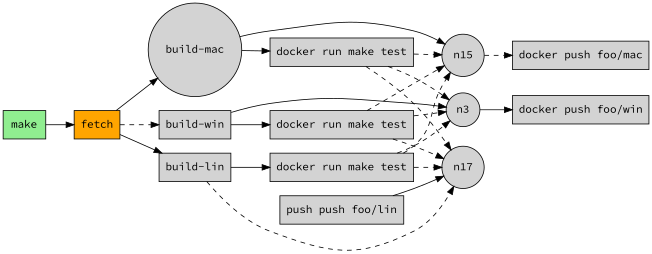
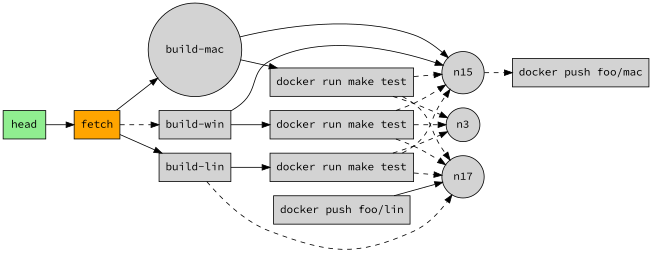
(334, 99) -> (320, 47)
(581, 110) -> none
(24, 125) -> (24, 125)
(342, 210) -> (342, 210)
